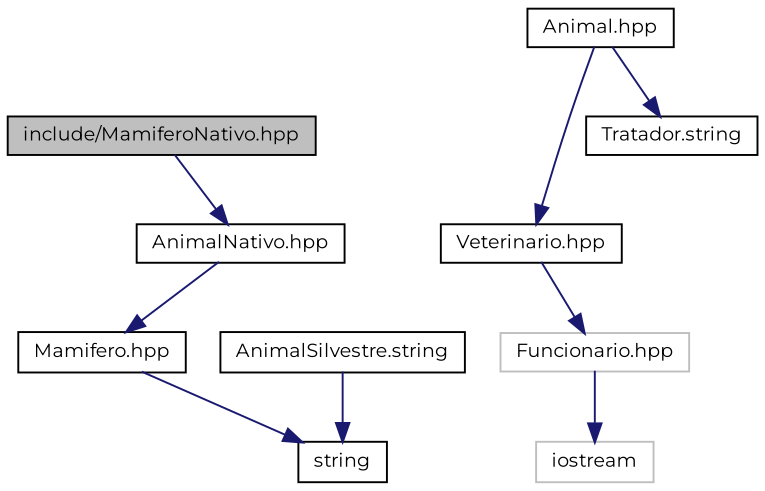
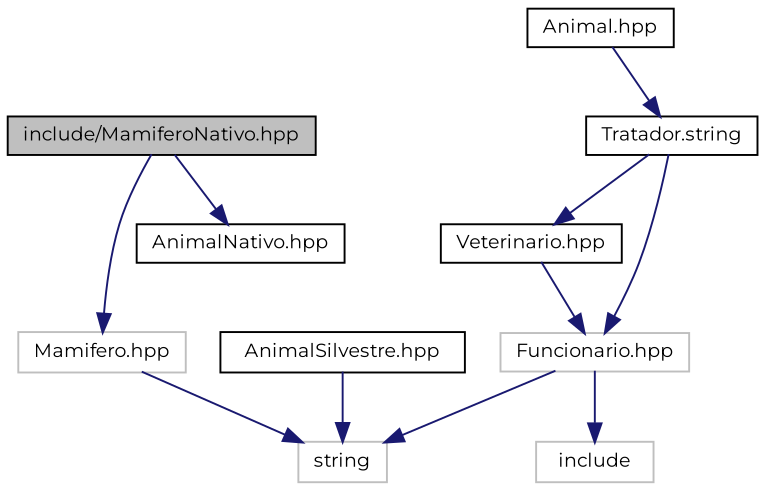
(567, 126) -> (610, 184)
none -> (648, 237)
(180, 291) -> (118, 231)
(102, 352) -> (102, 352)
(343, 352) -> (343, 352)
none -> (479, 403)
(343, 462) -> (343, 462)
(595, 462) -> (595, 462)
